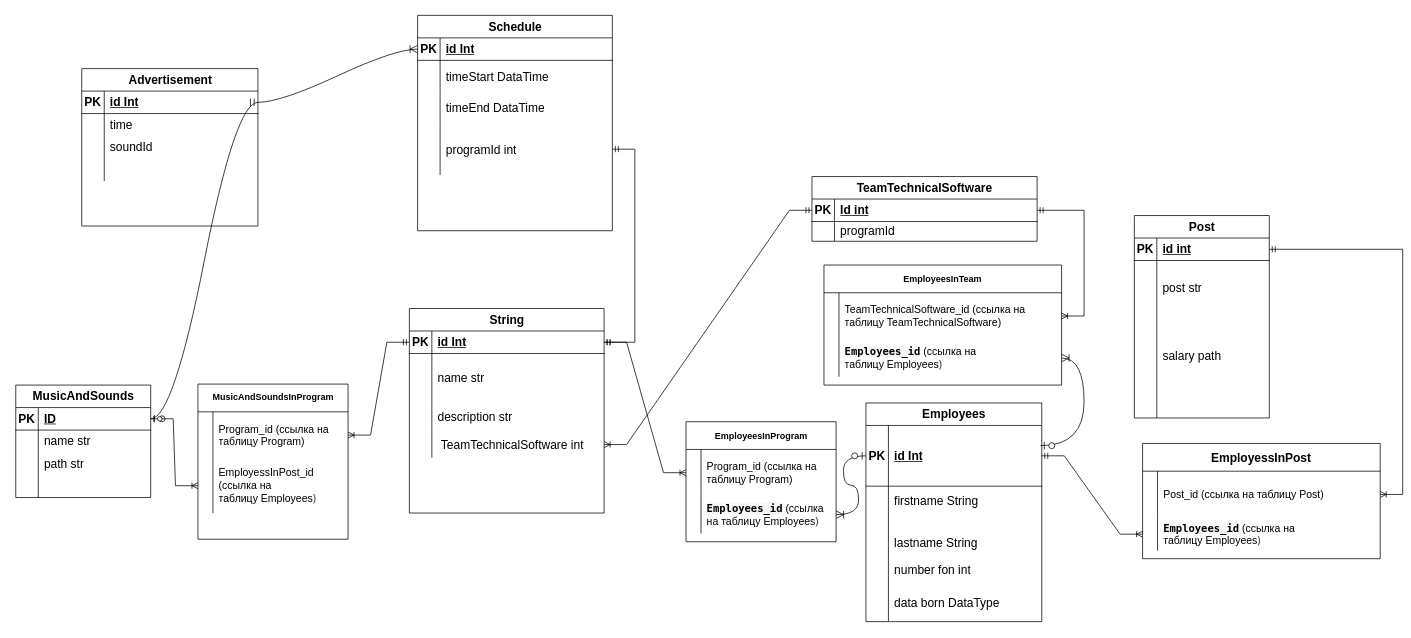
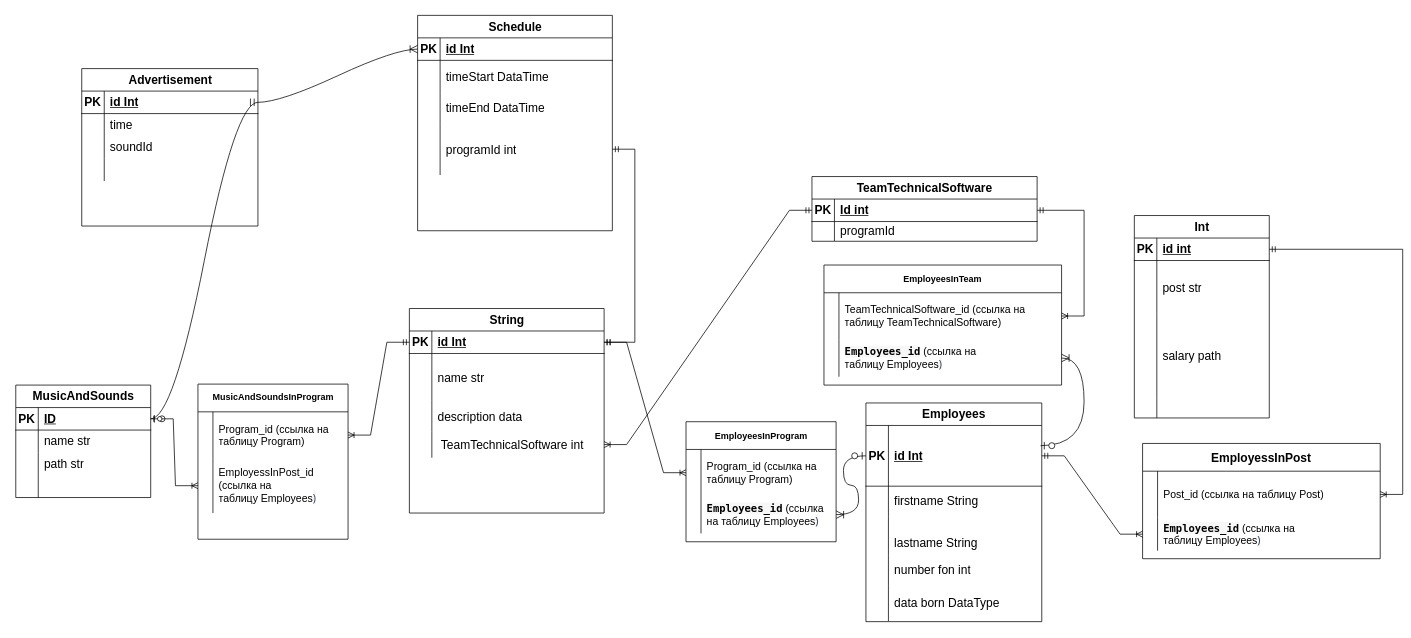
(1202, 227) -> (1202, 227)
(483, 417) -> (487, 417)
